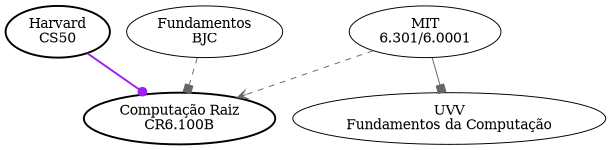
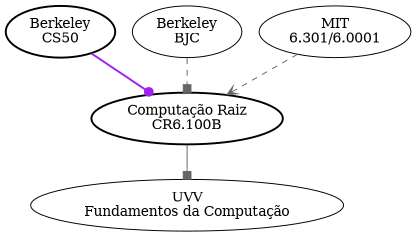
(58, 32) -> (60, 32)
(205, 32) -> (187, 32)
(436, 70) -> (187, 157)
